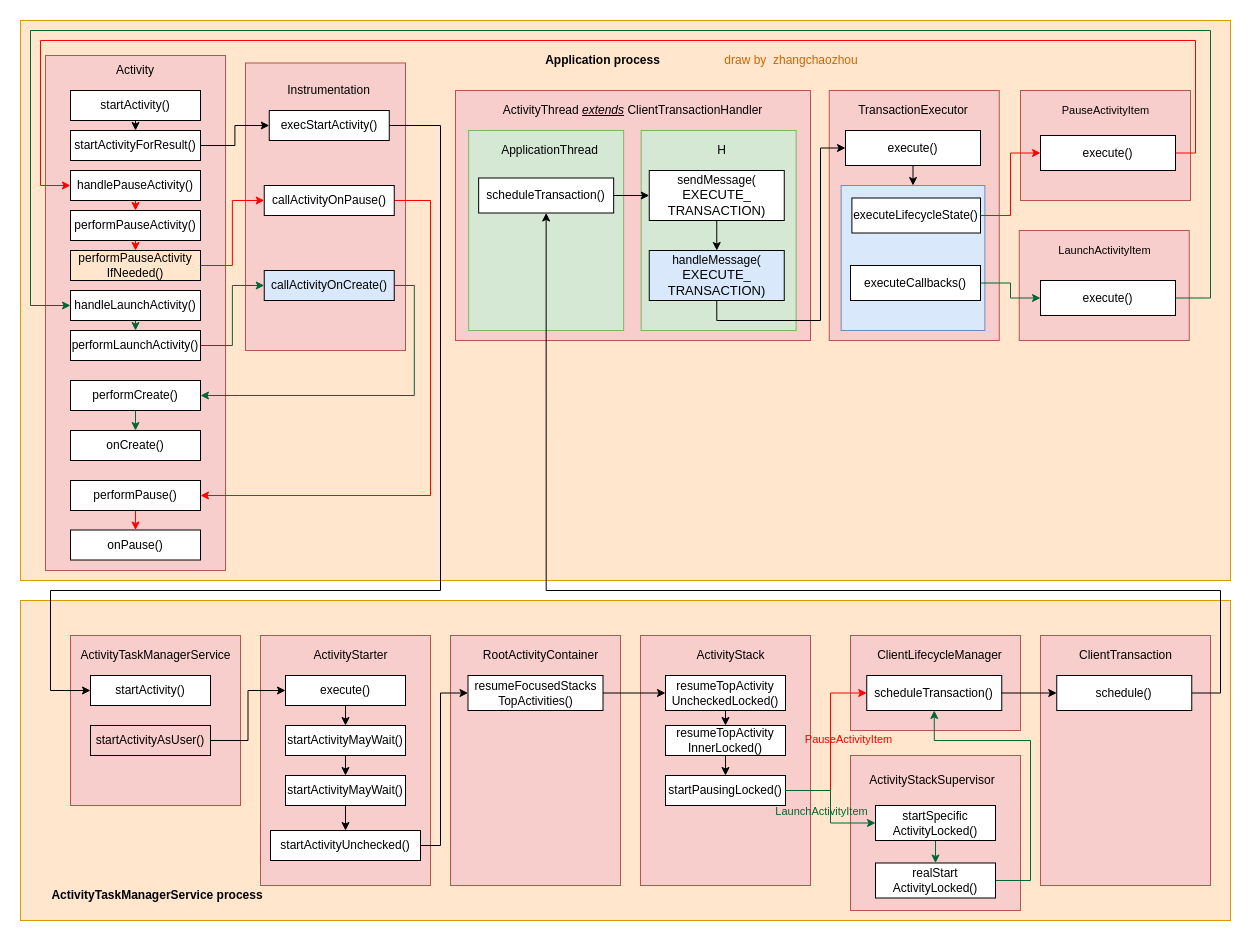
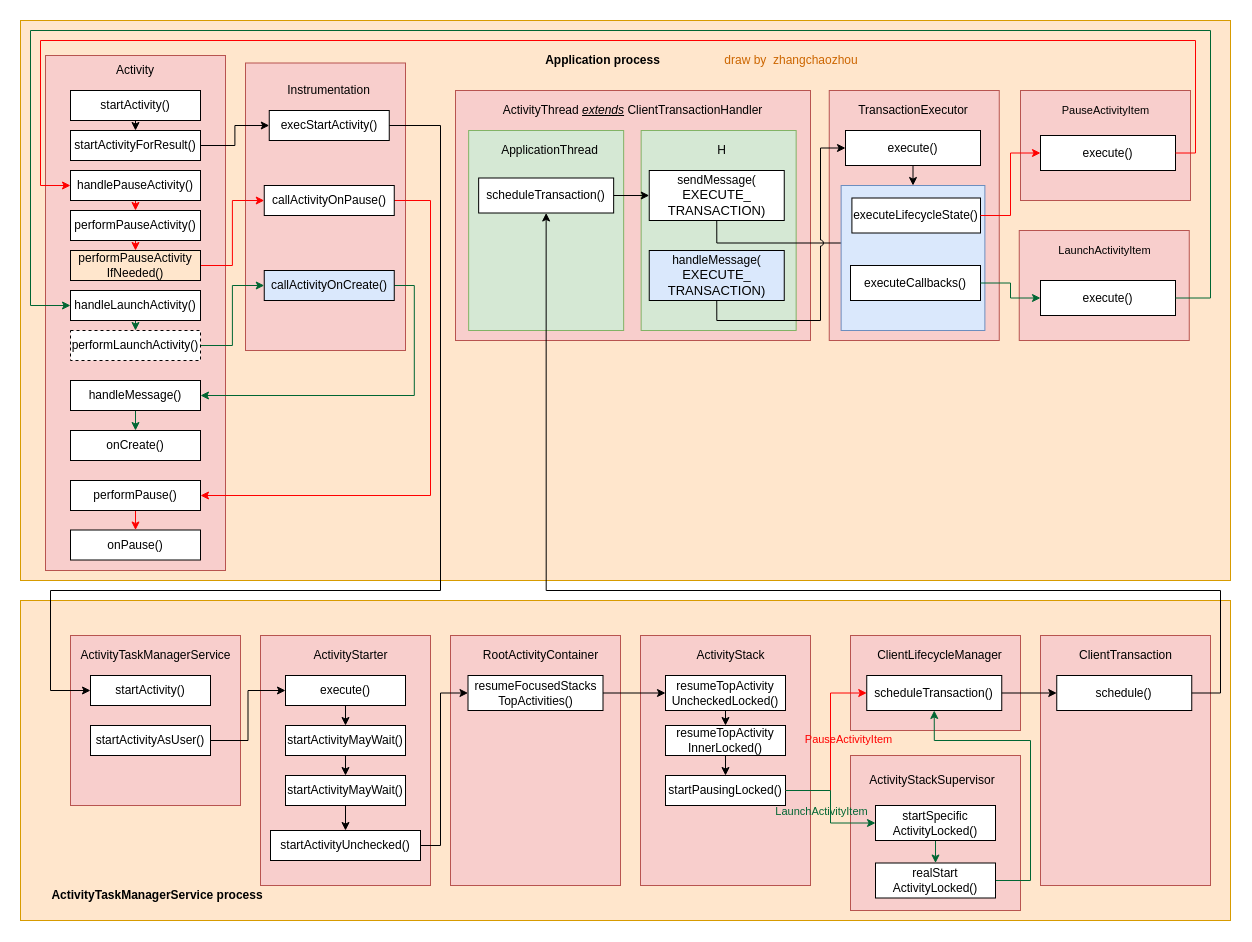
(717, 242) -> (818, 243)
(136, 346) -> (136, 346)
(136, 396) -> (136, 396)
(151, 741) -> (151, 741)
